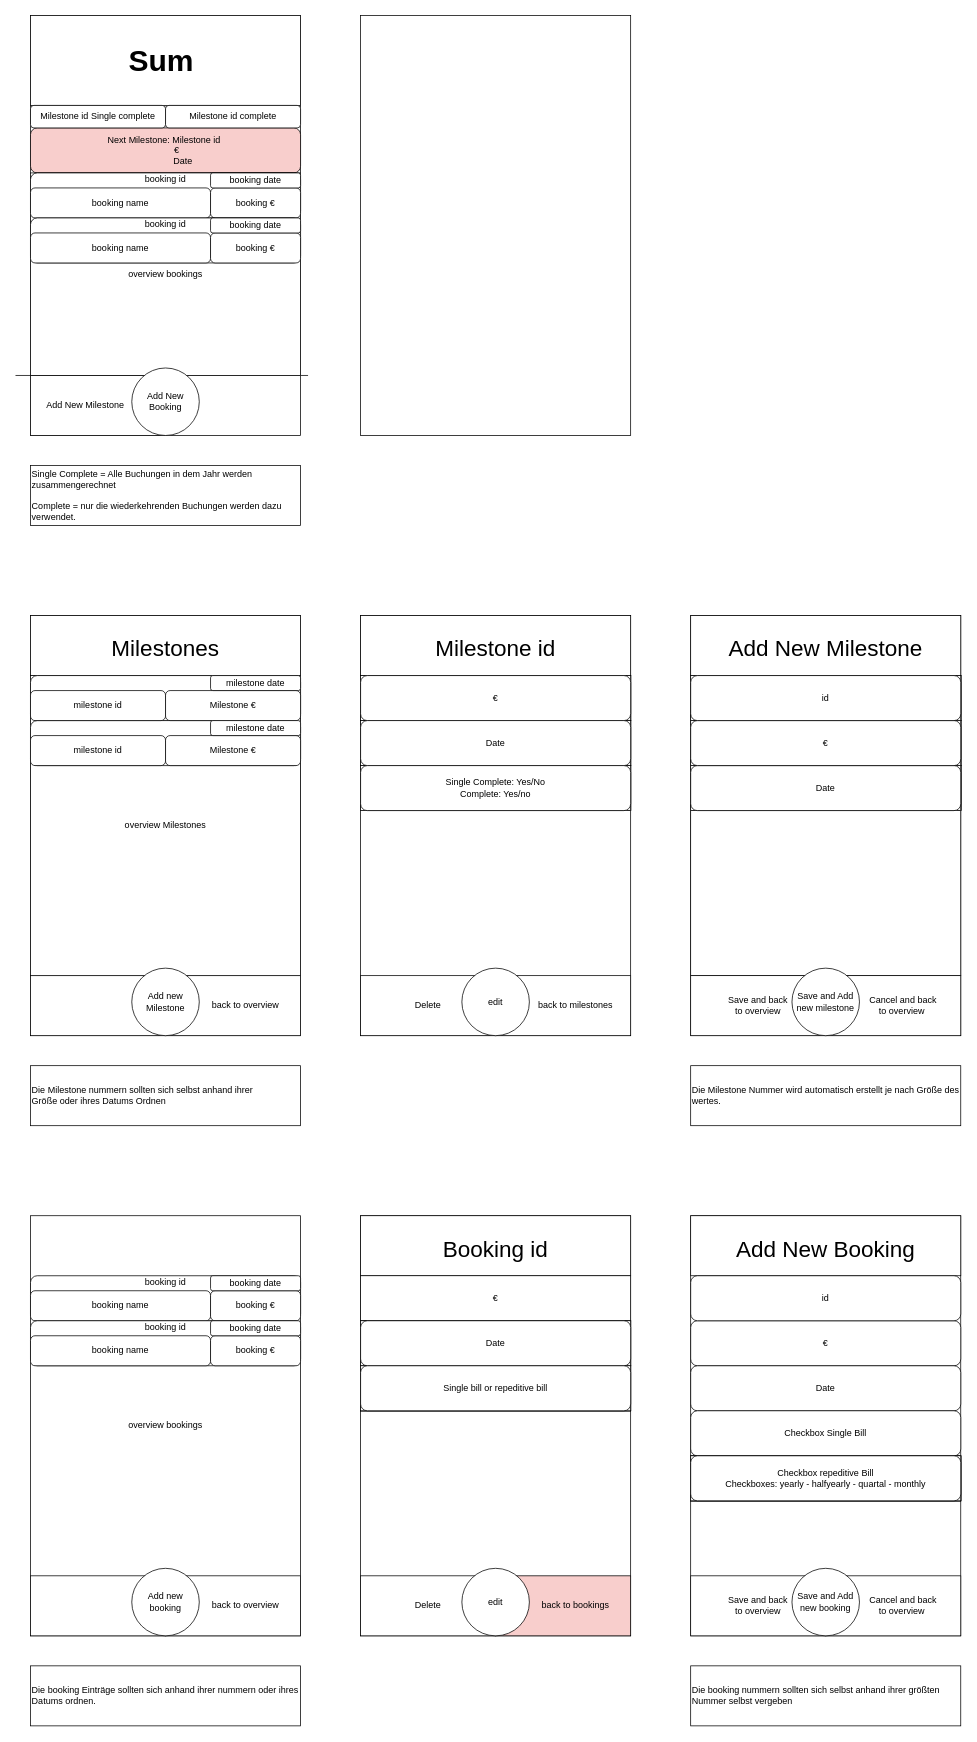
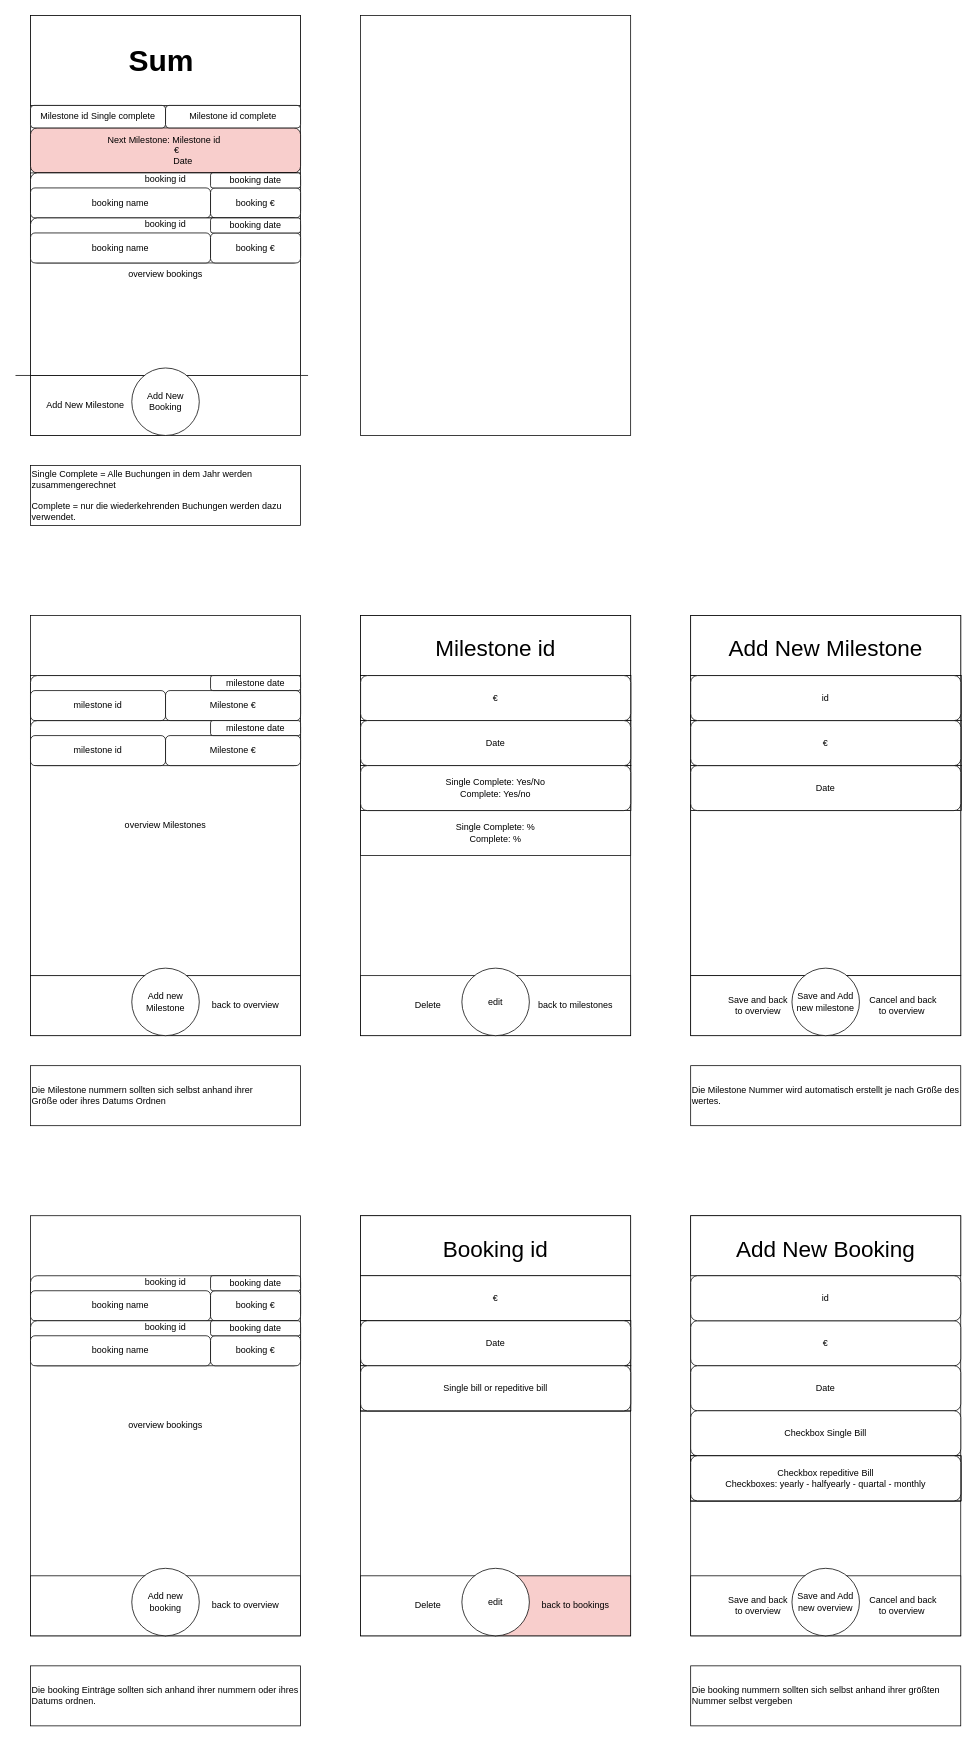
(165, 645) -> none
none -> (495, 833)
(825, 1602) -> (825, 1602)
